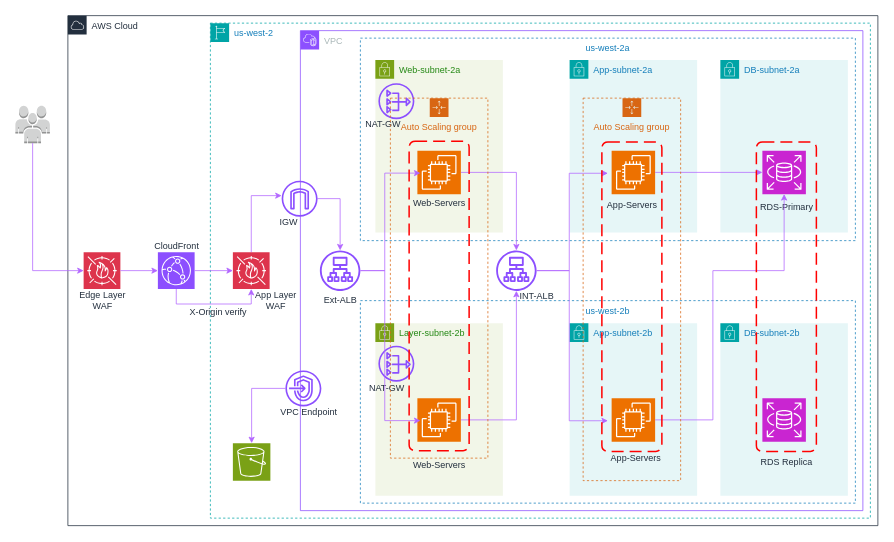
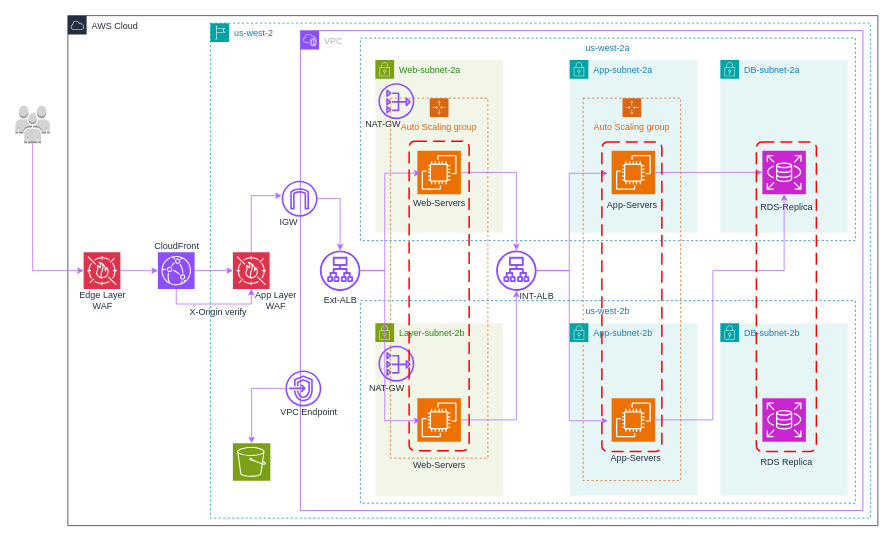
(787, 207) -> (787, 207)
